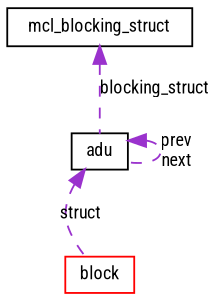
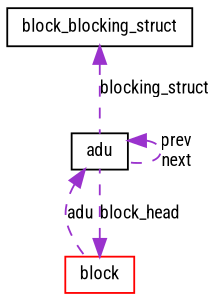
(100, 27) -> (100, 27)
none -> (100, 204)
(81, 214) -> (81, 214)
